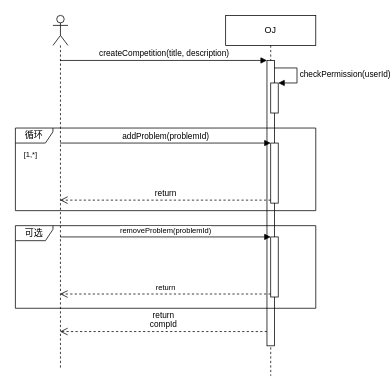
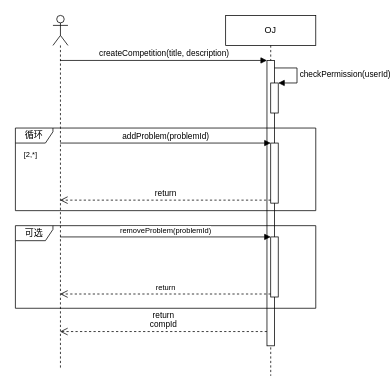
(31, 154) -> (31, 154)
